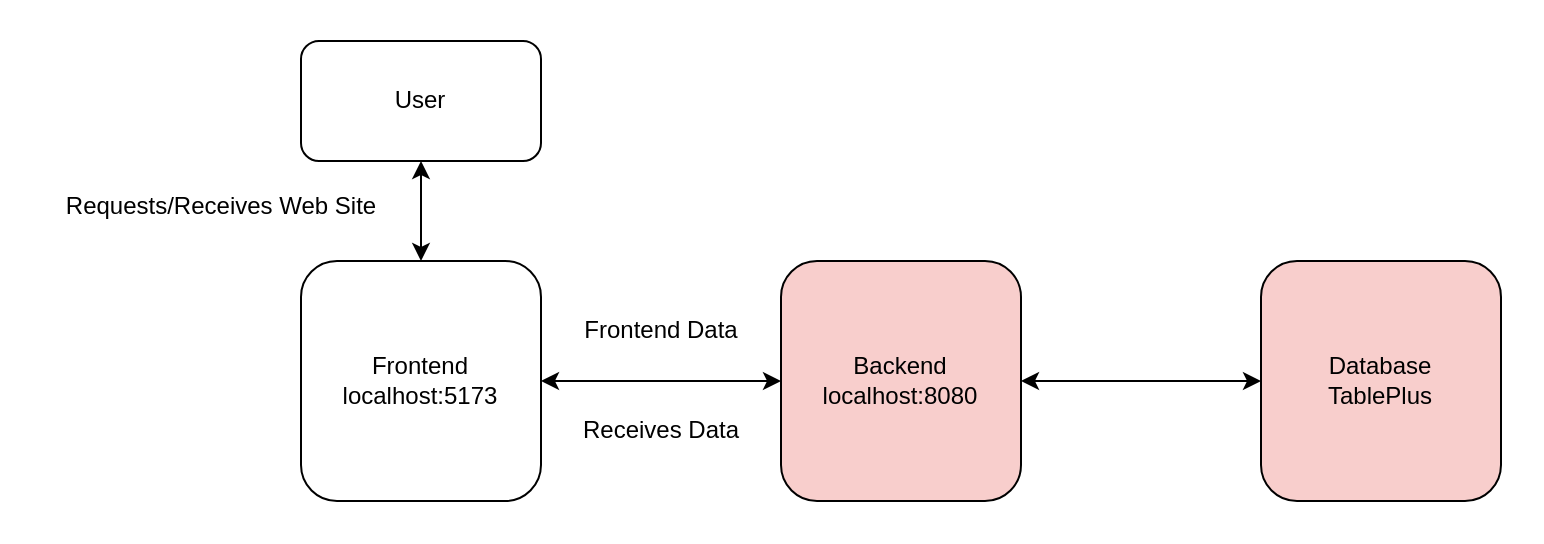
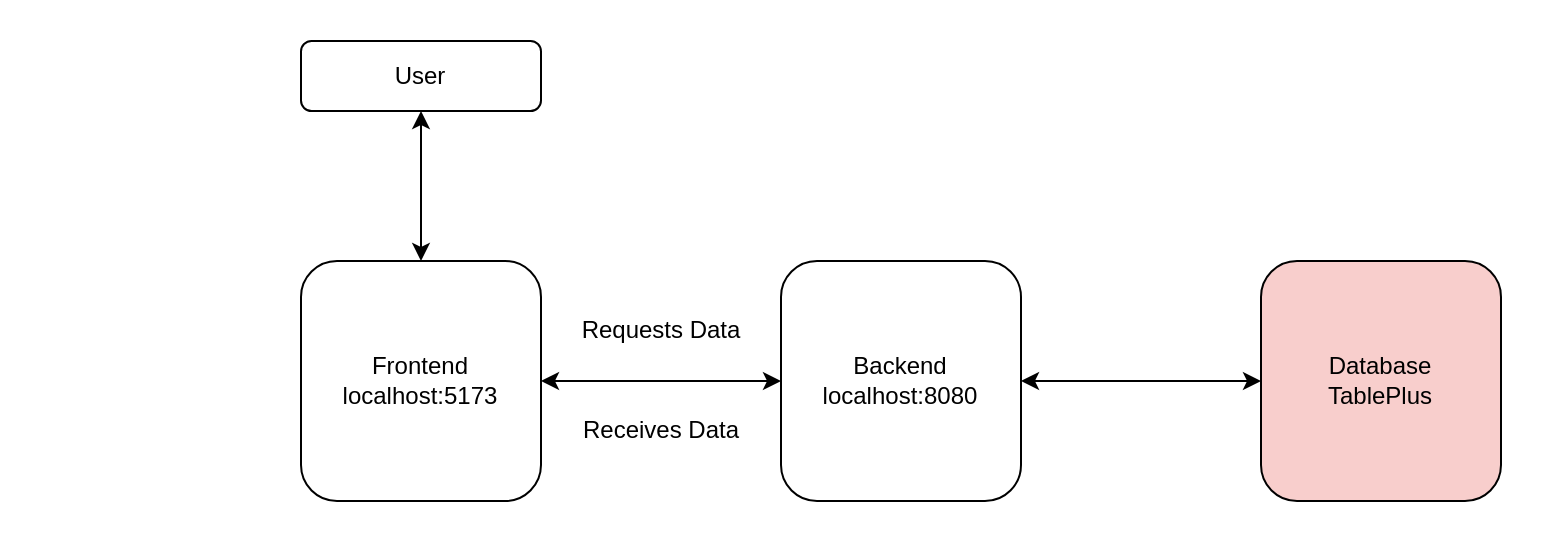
(421, 101) -> (421, 76)
(221, 207) -> none
(662, 331) -> (662, 331)
(901, 381) -> (901, 381)
